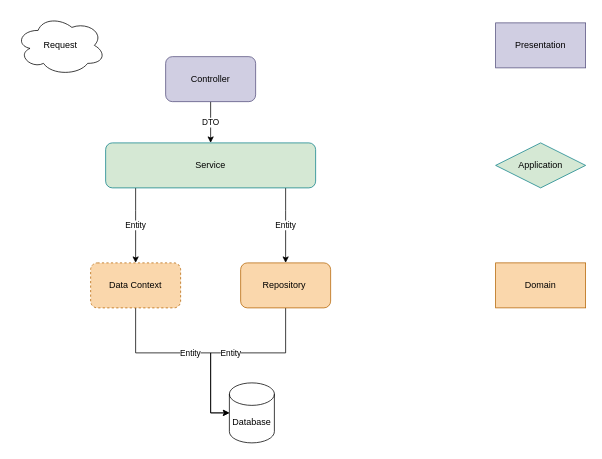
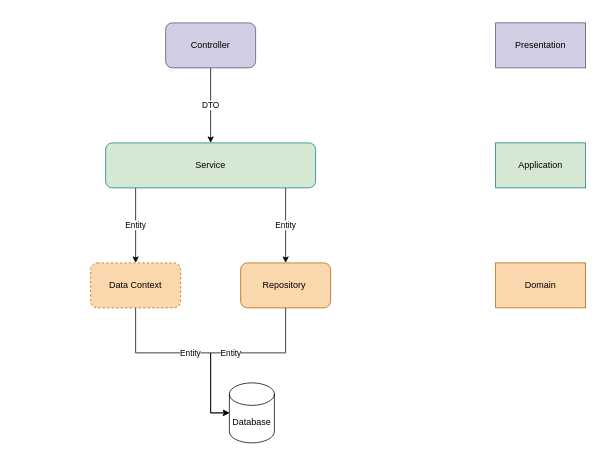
(60, 45) -> none
(210, 79) -> (210, 45)
(540, 165) -> (540, 165)
